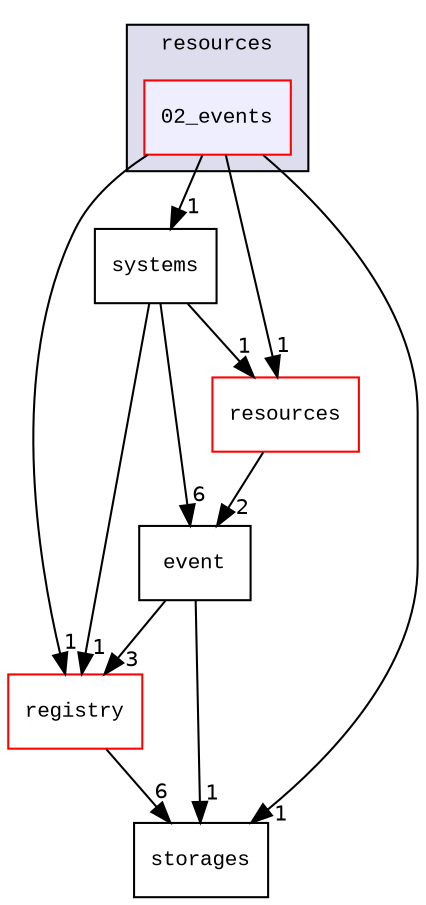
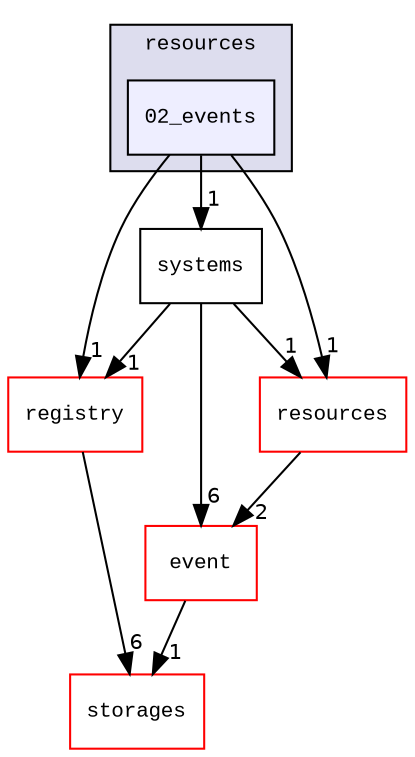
(218, 118) -> (201, 118)
(418, 482) -> none
(195, 563) -> (201, 563)
(142, 630) -> none
(201, 860) -> (137, 712)
